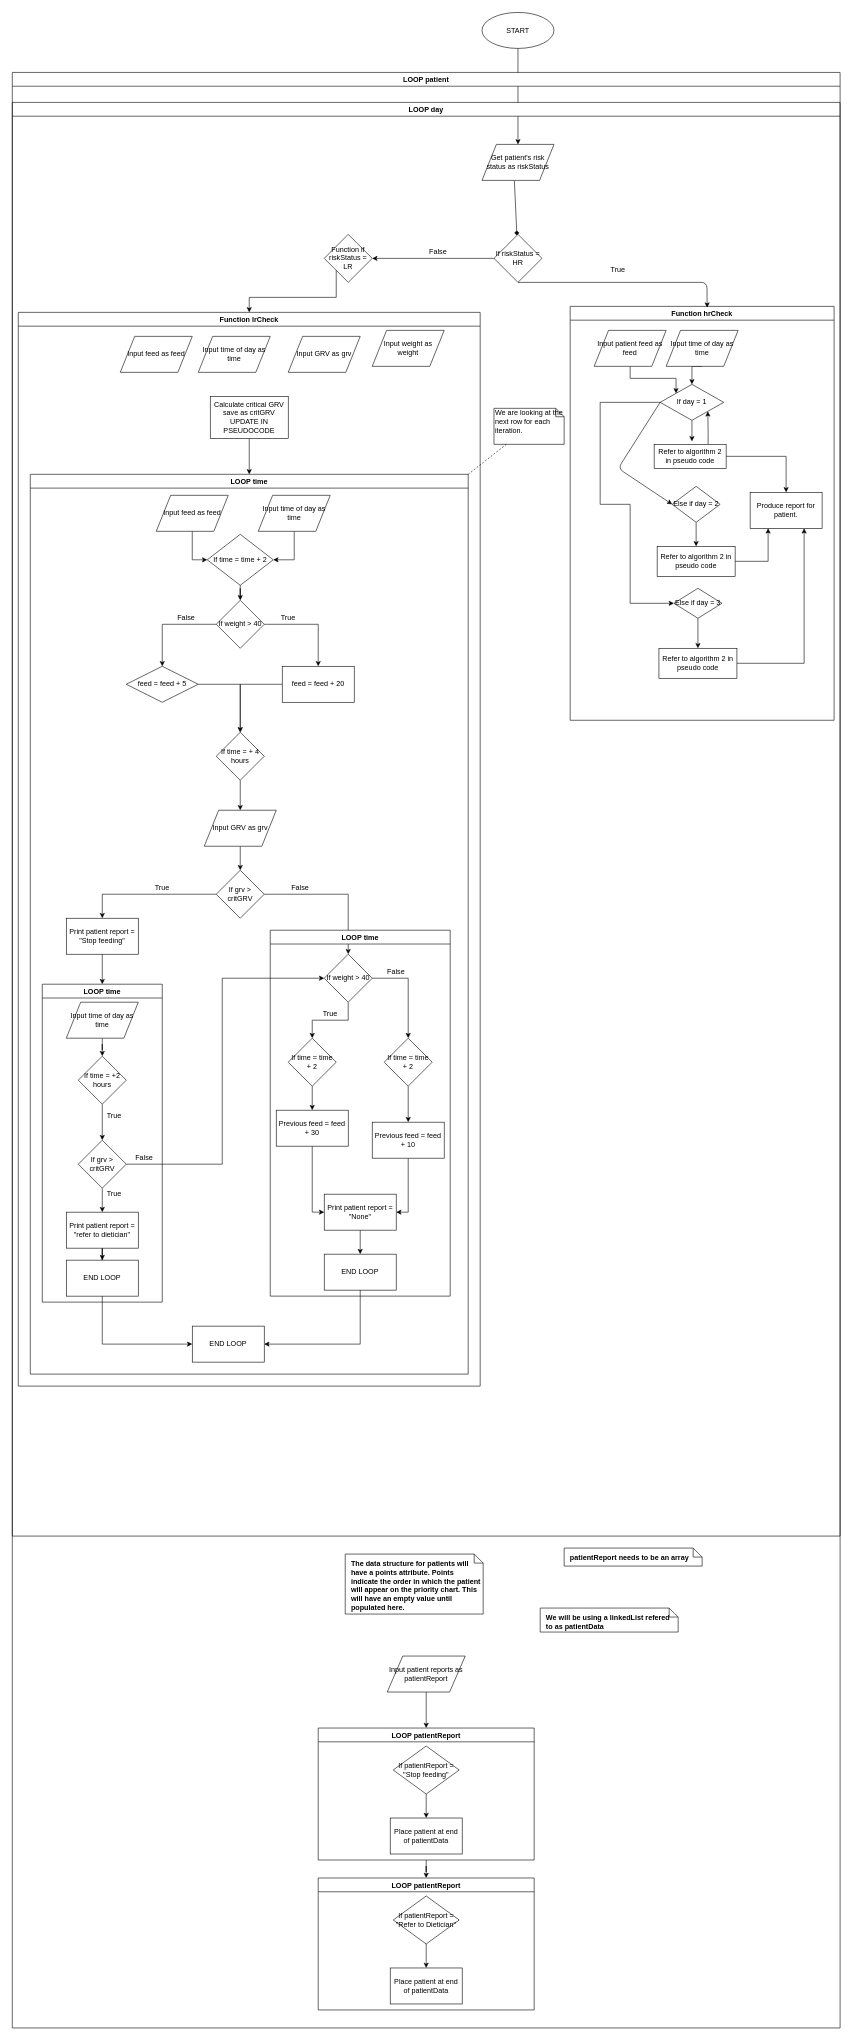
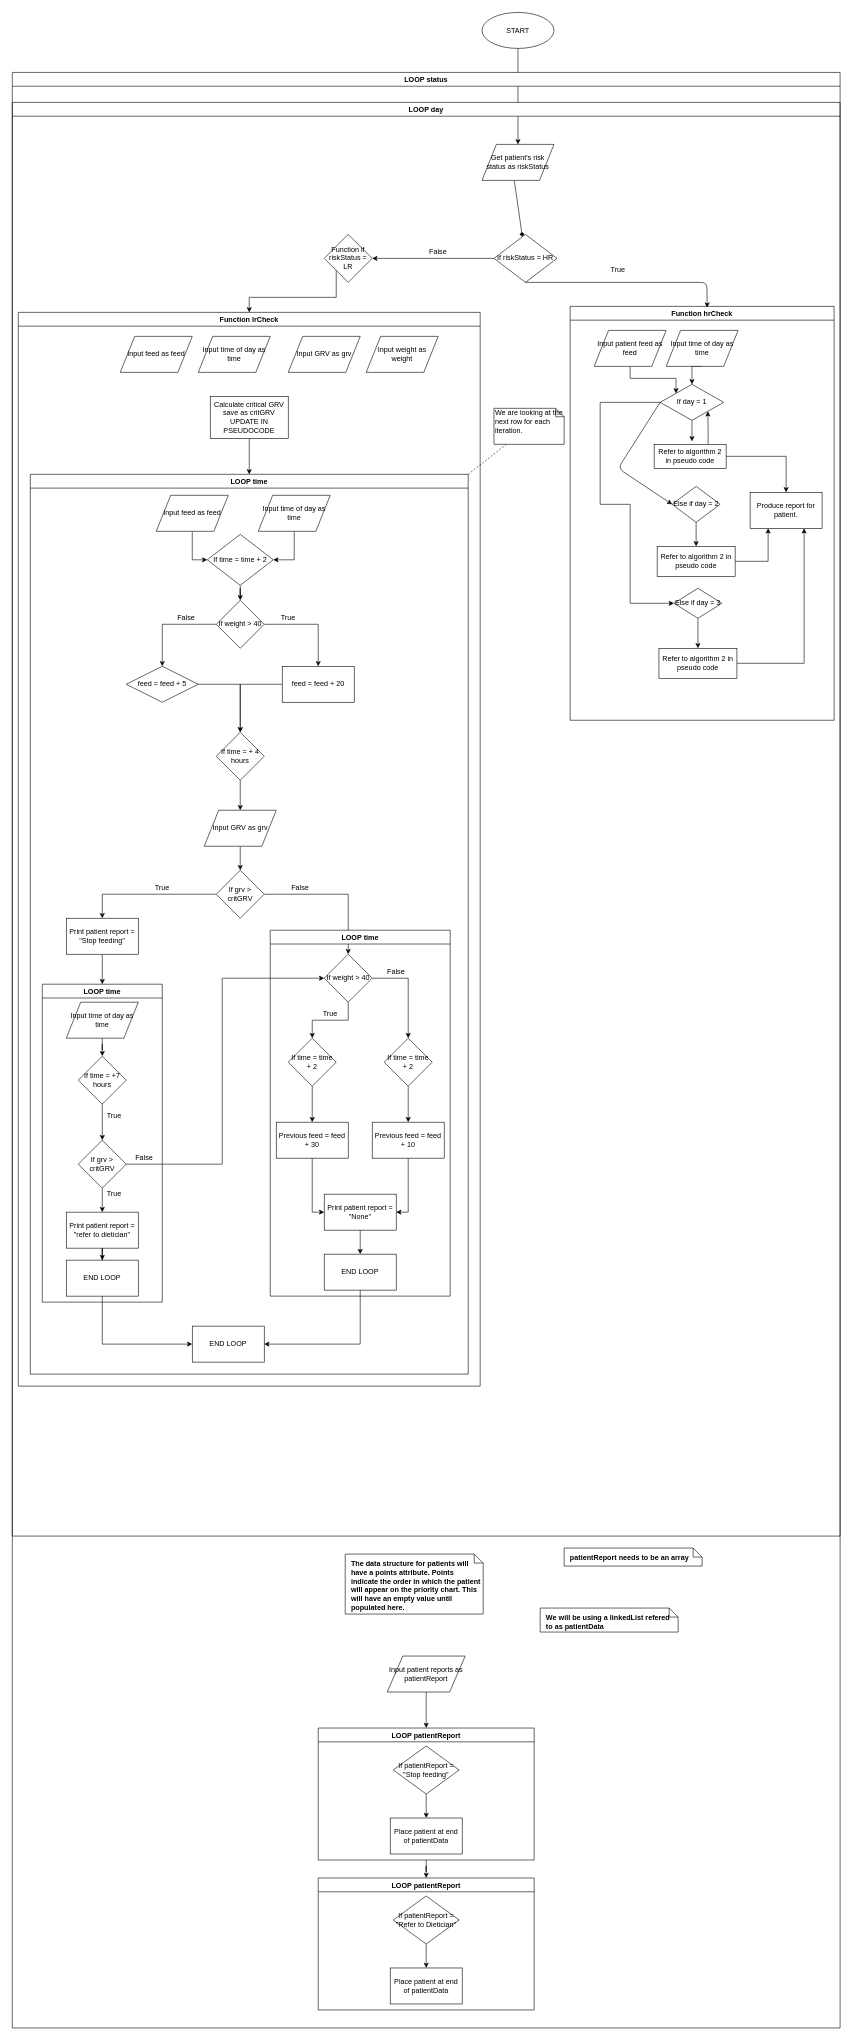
(426, 80) -> (426, 80)
(518, 258) -> (526, 258)
(408, 348) -> (402, 354)
(102, 1080) -> (102, 1080)
(312, 1128) -> (312, 1140)
